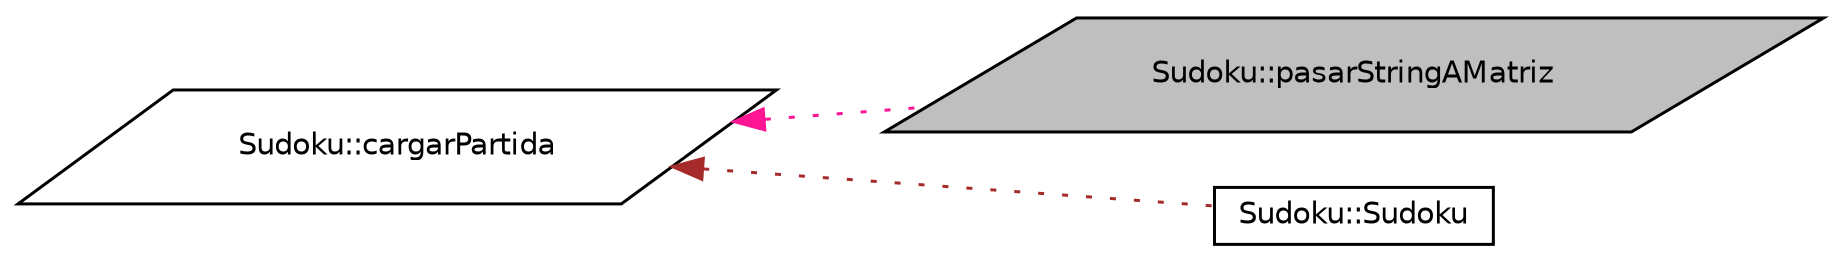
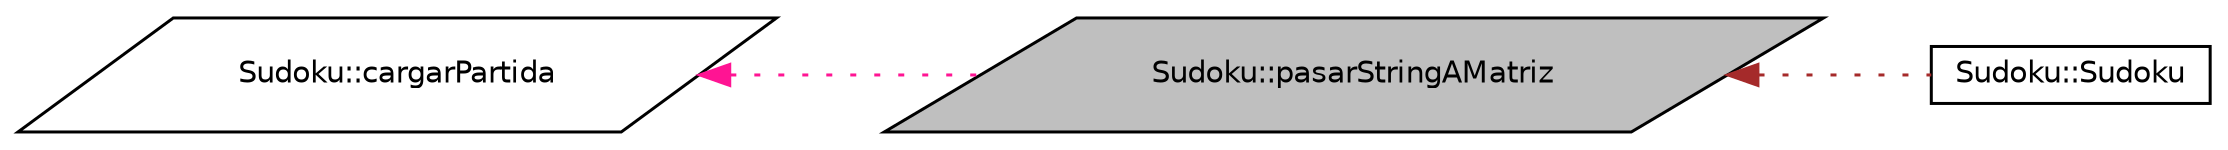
(959, 187) -> (1845, 75)
